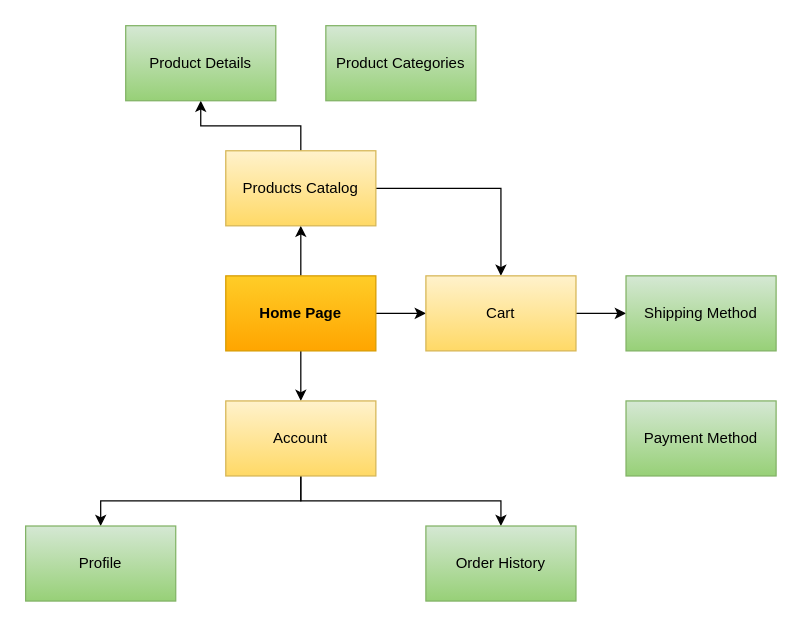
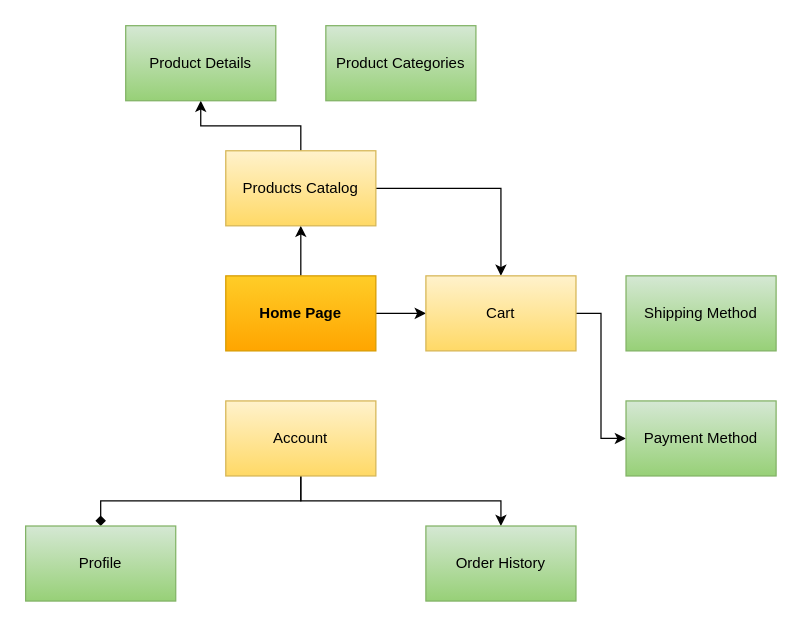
(610, 313) -> none
(301, 372) -> none
none -> (601, 385)
(101, 516) -> (101, 515)
